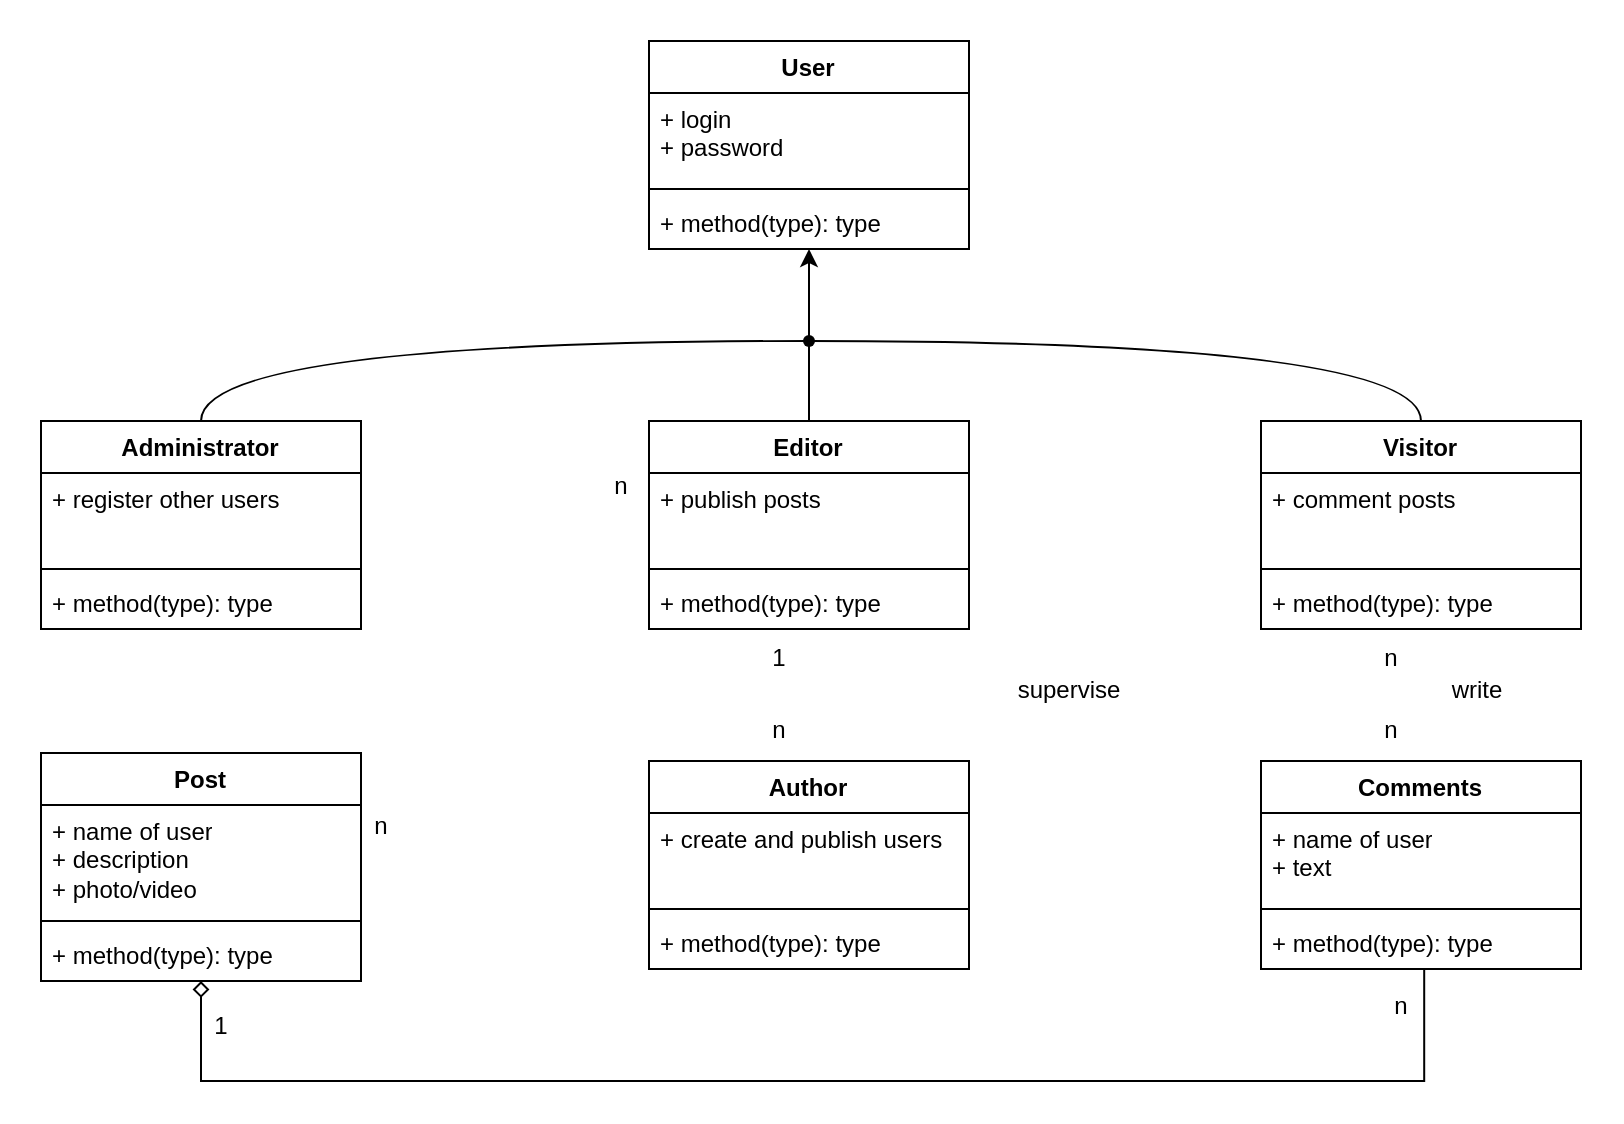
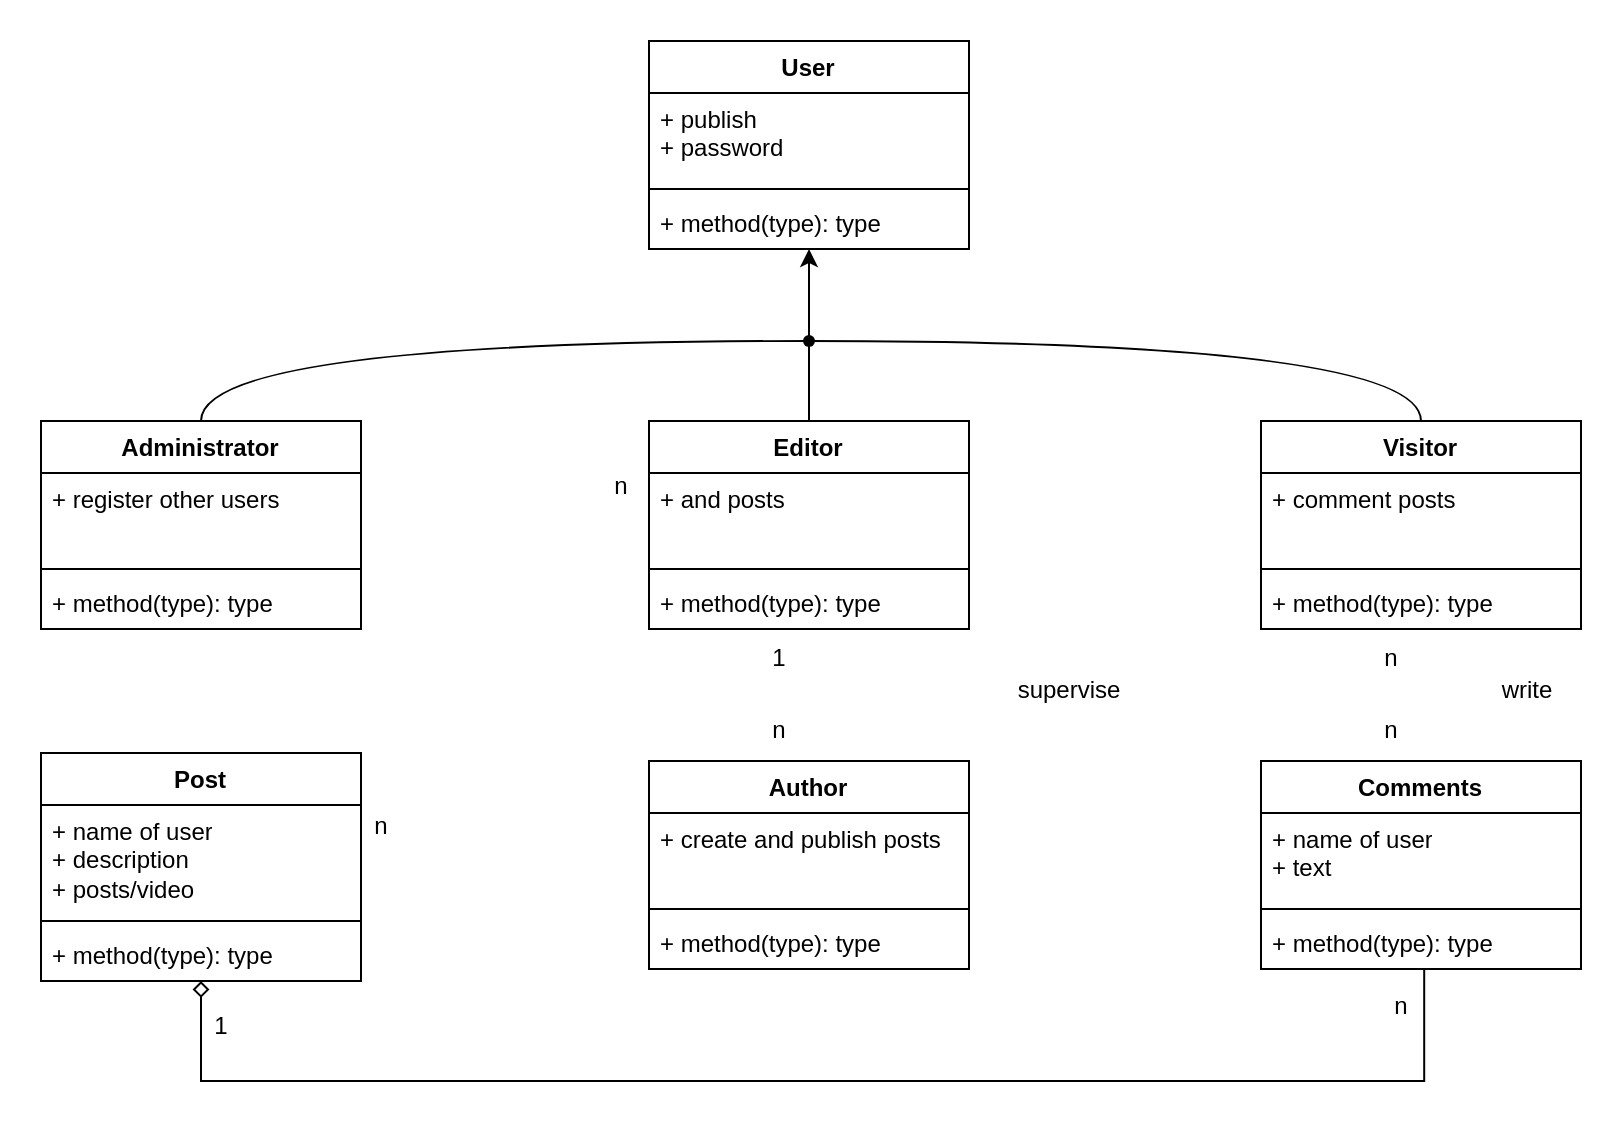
(725, 136) -> (725, 136)
(749, 501) -> (729, 501)
(1477, 691) -> (1527, 691)
(811, 856) -> (811, 856)
(138, 862) -> (138, 862)
